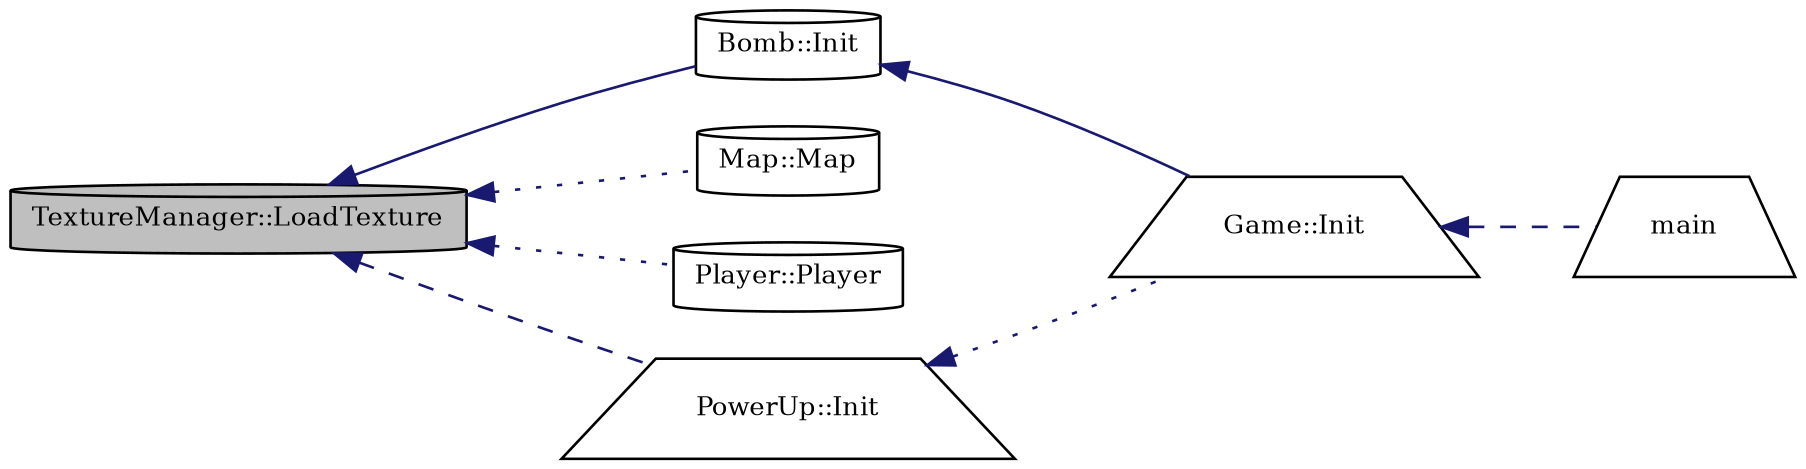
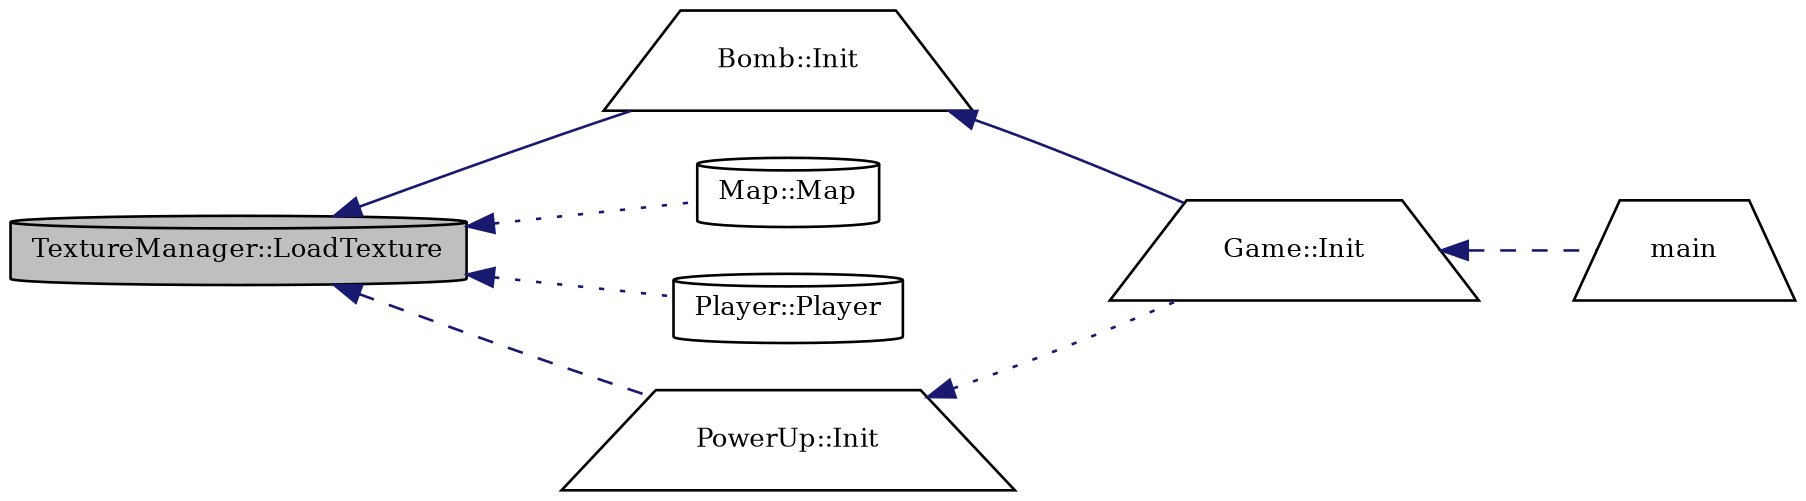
(788, 45) -> (788, 61)
